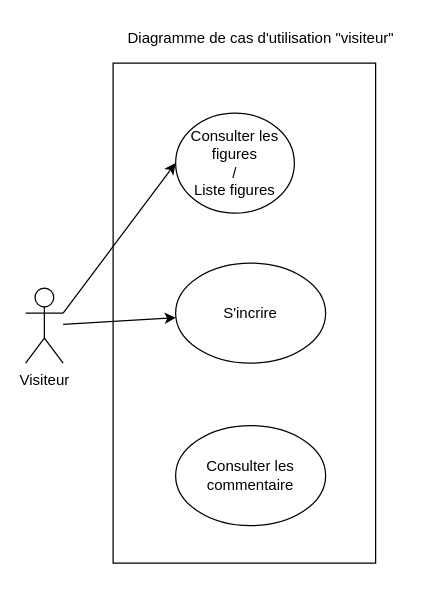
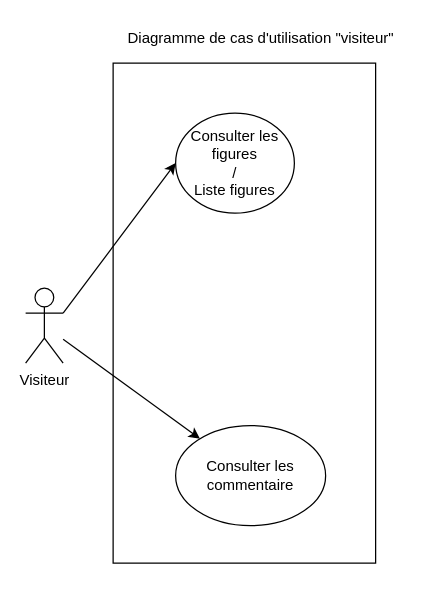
(251, 313) -> none
(115, 321) -> none
none -> (128, 386)
